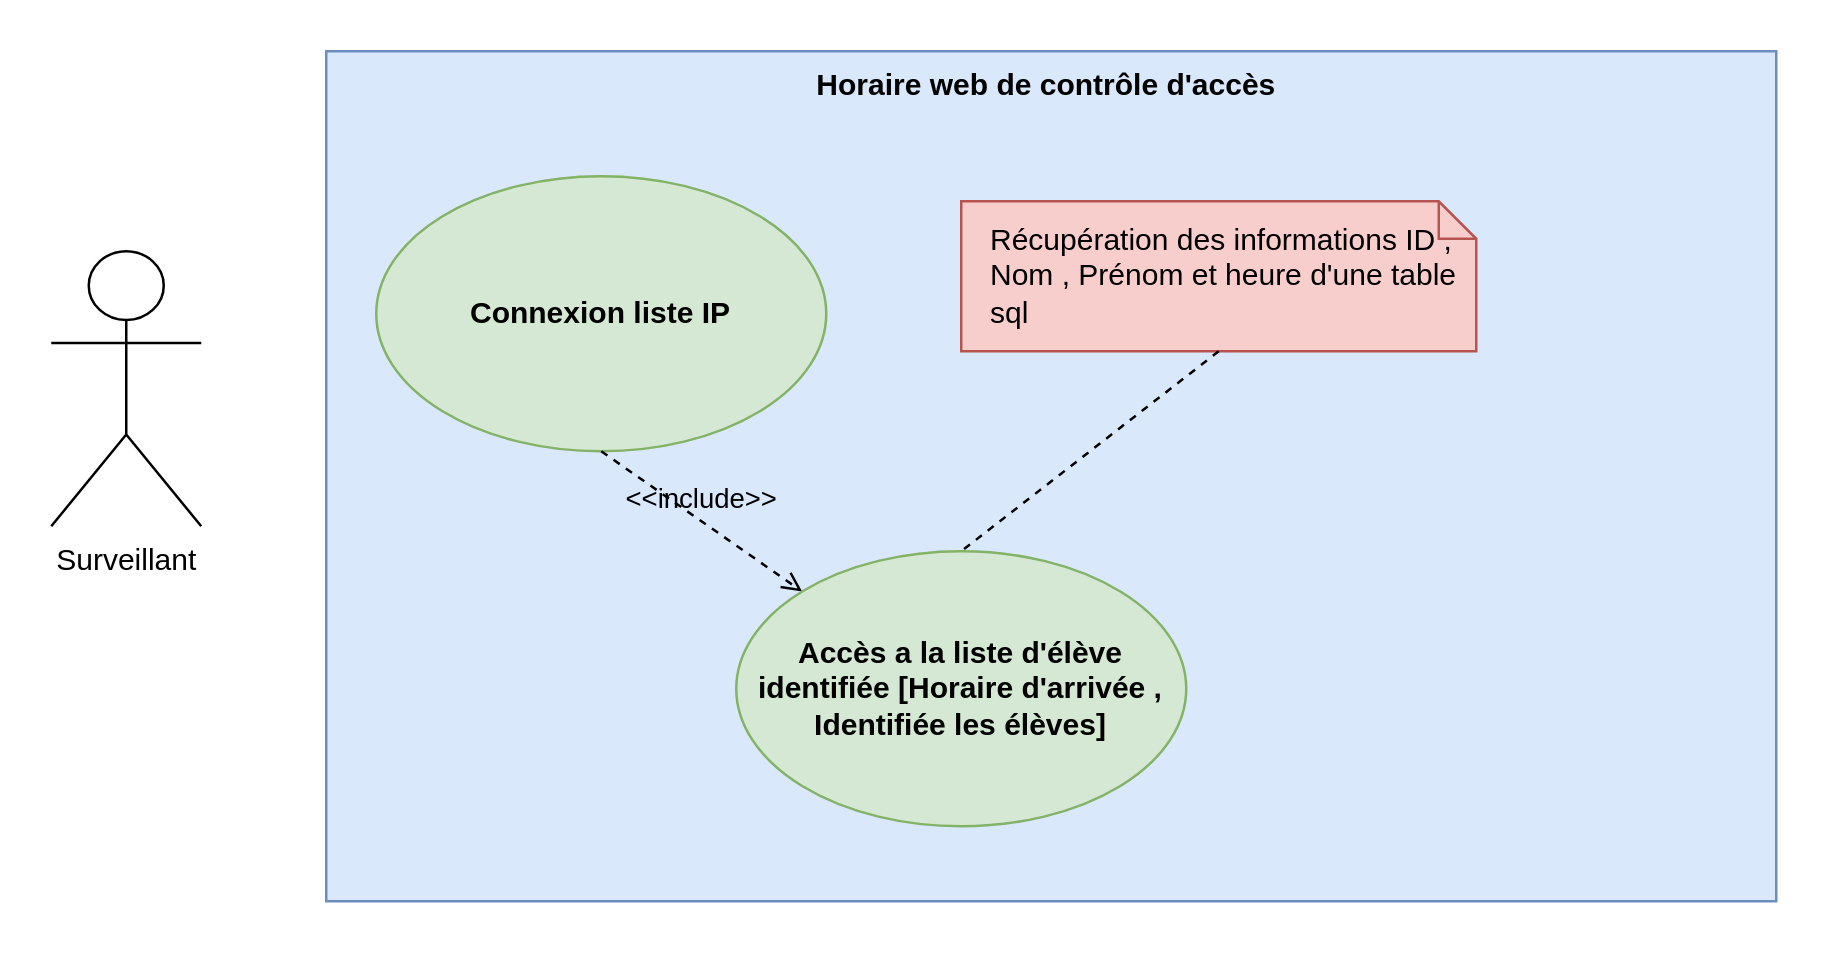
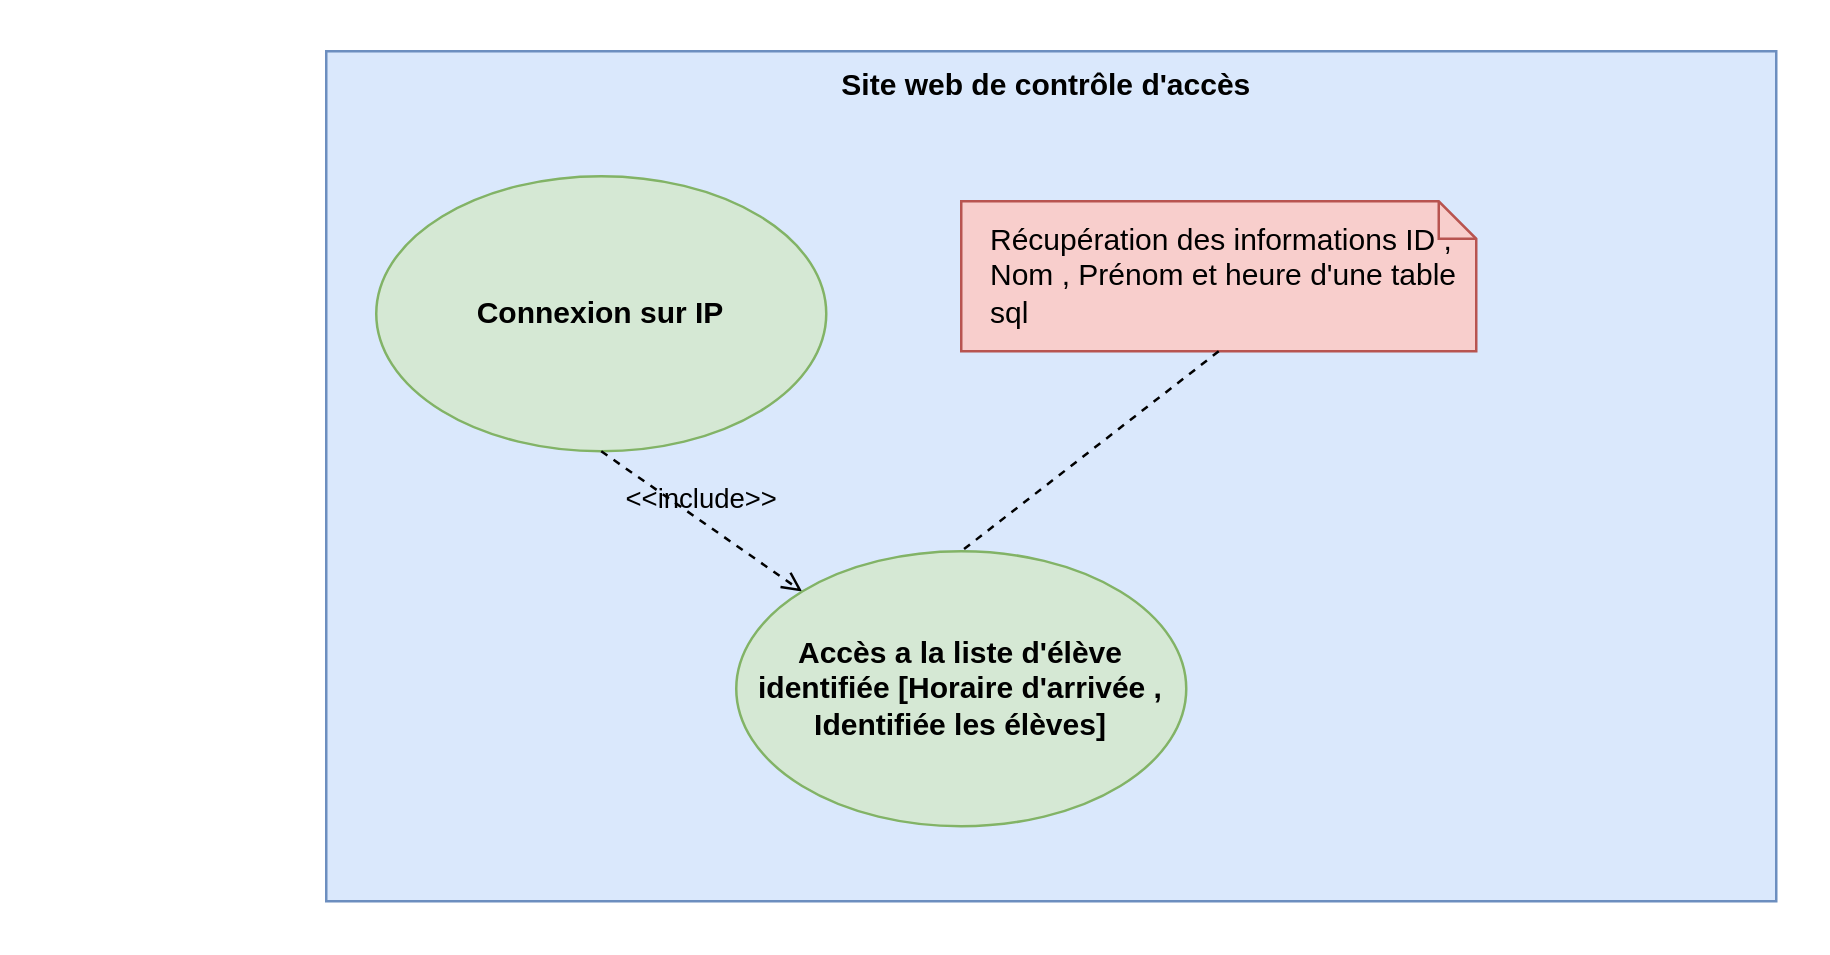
(1051, 87) -> (1051, 87)
(601, 314) -> (601, 314)
(126, 389) -> none
